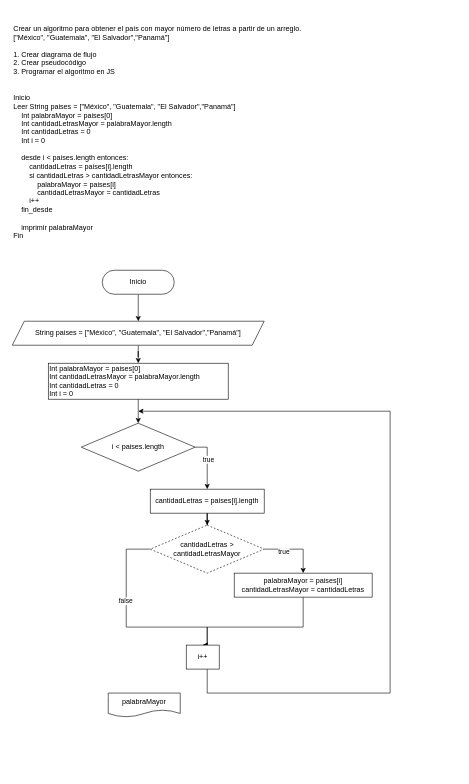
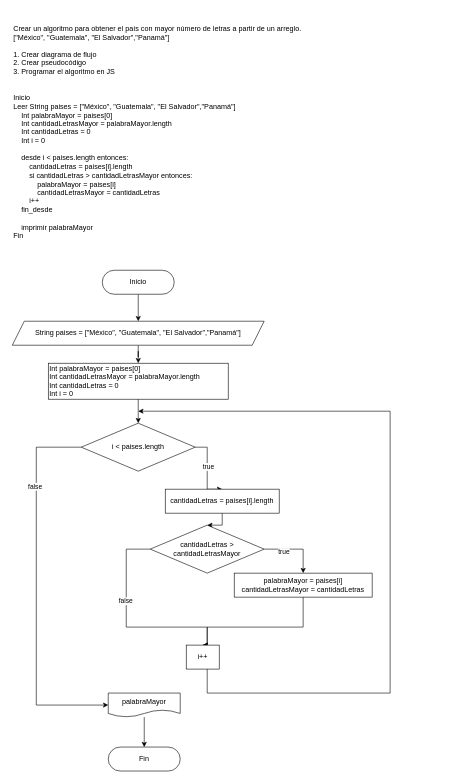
none -> (36, 486)
(207, 501) -> (222, 501)
(207, 549) -> (207, 549)
none -> (144, 741)
none -> (144, 759)
